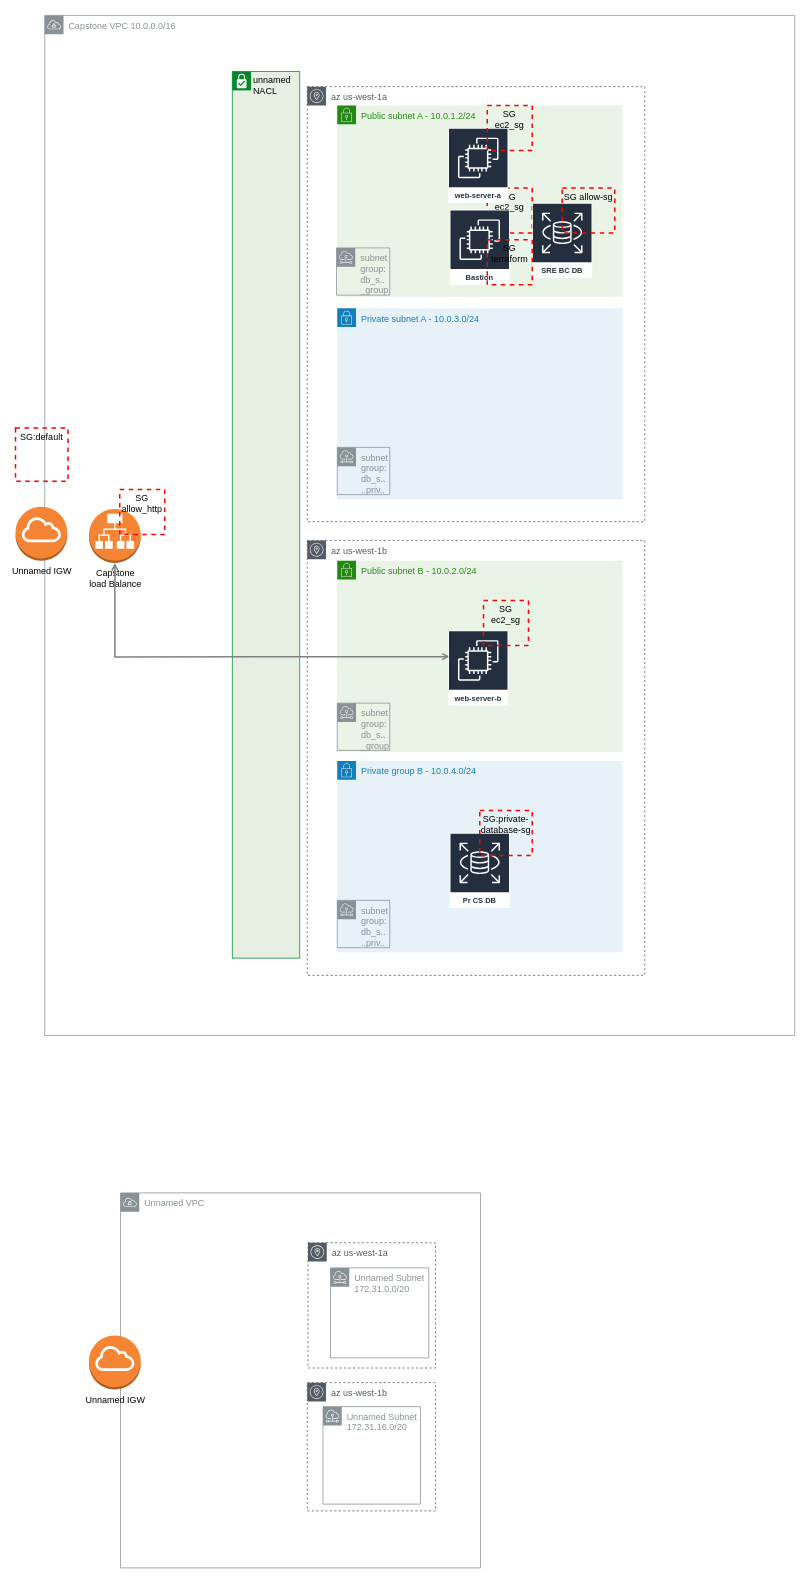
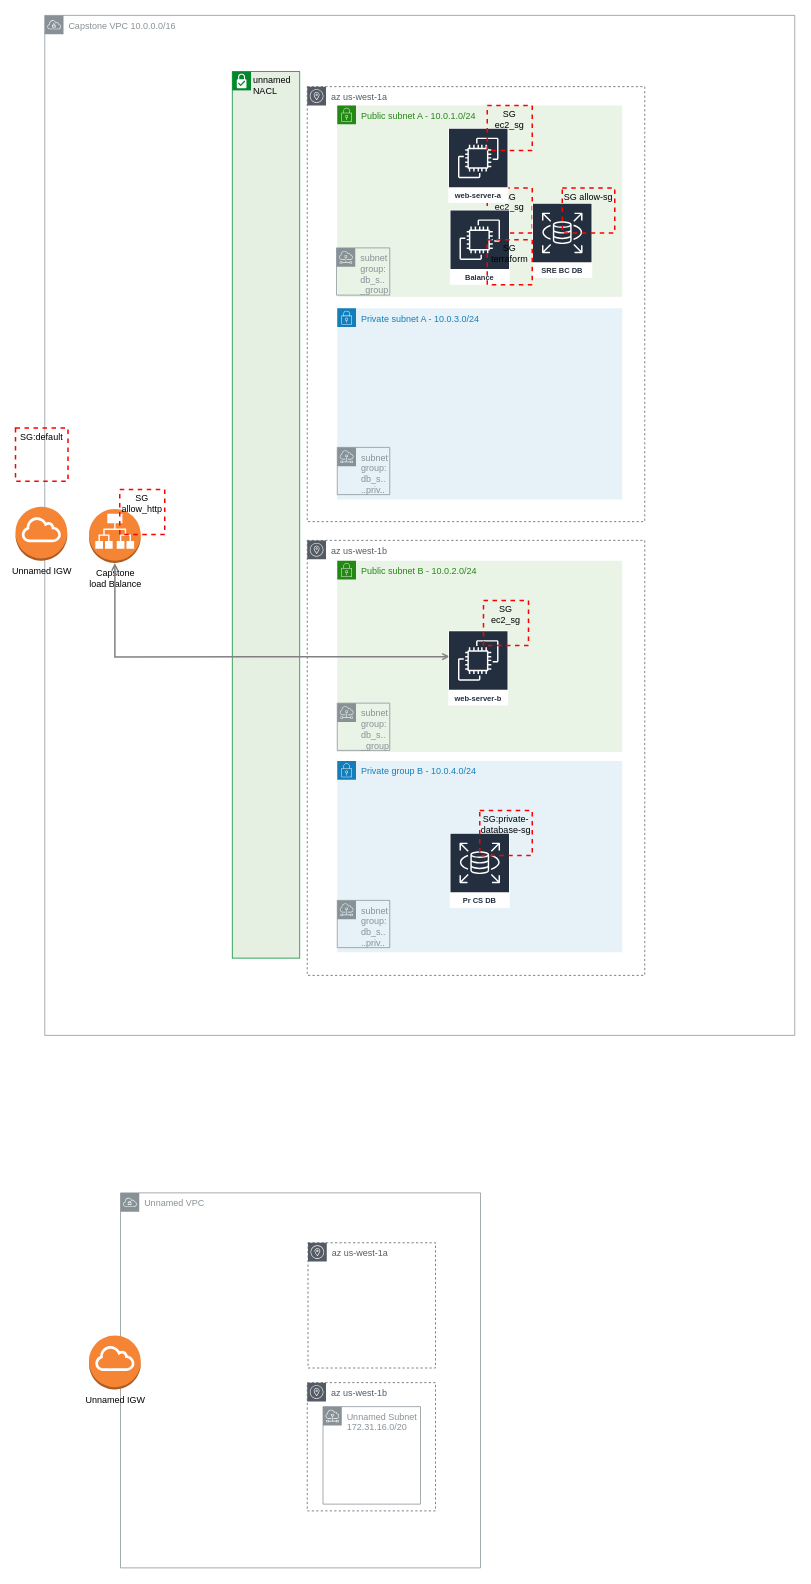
(424, 116) -> (424, 116)
(480, 277) -> (480, 277)
(380, 1313) -> none
